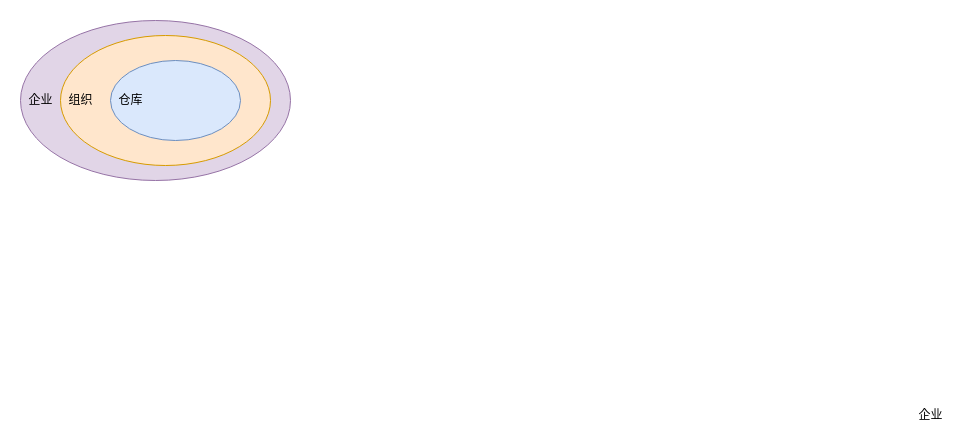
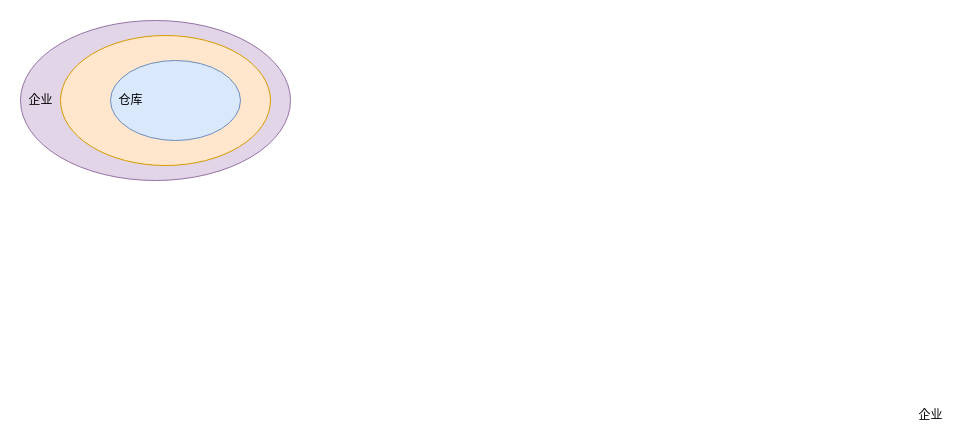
(81, 101) -> none
